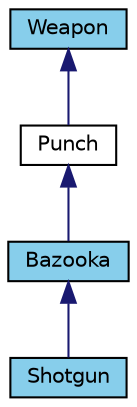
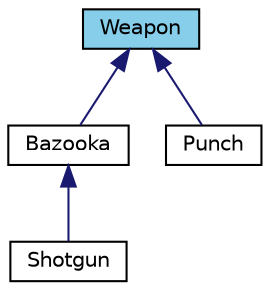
(68, 214) -> (99, 96)
(68, 261) -> (68, 145)
(68, 378) -> (68, 261)
